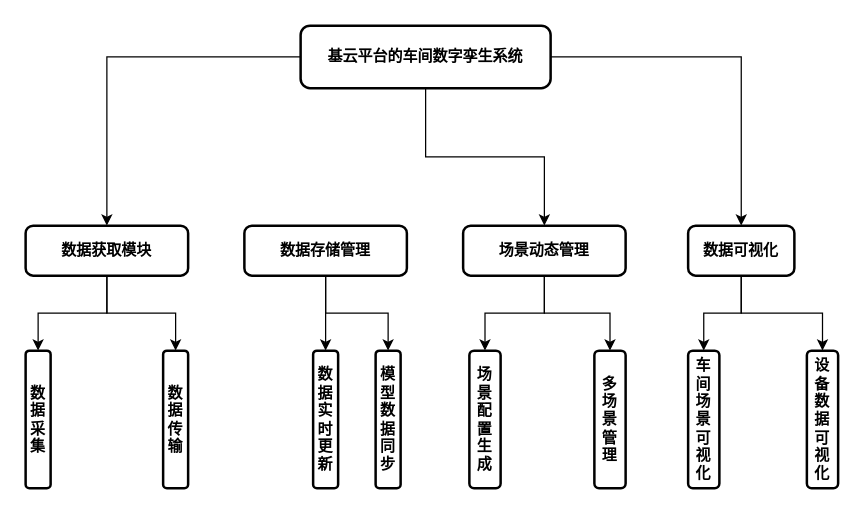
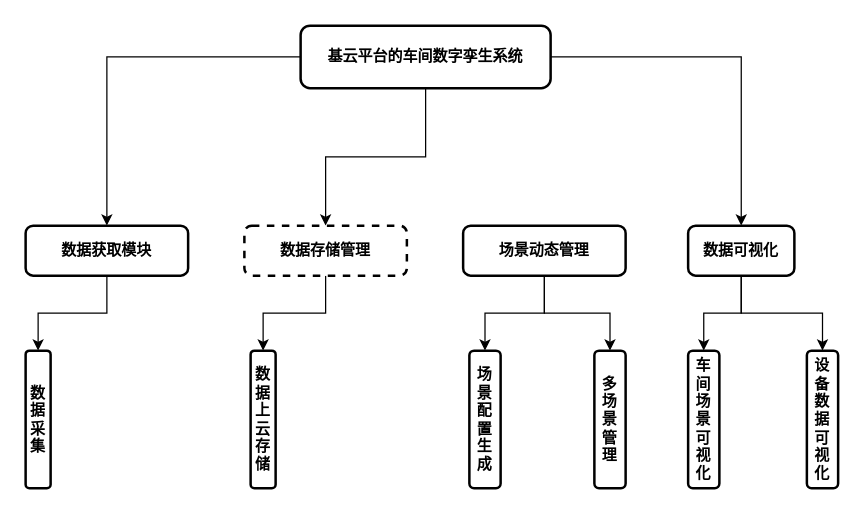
(513, 157) -> (348, 157)
(326, 251) -> (326, 251)
(156, 313) -> none
none -> (278, 313)
(372, 313) -> none
(326, 329) -> none
(176, 419) -> none
none -> (263, 419)
(326, 419) -> none
(388, 419) -> none
